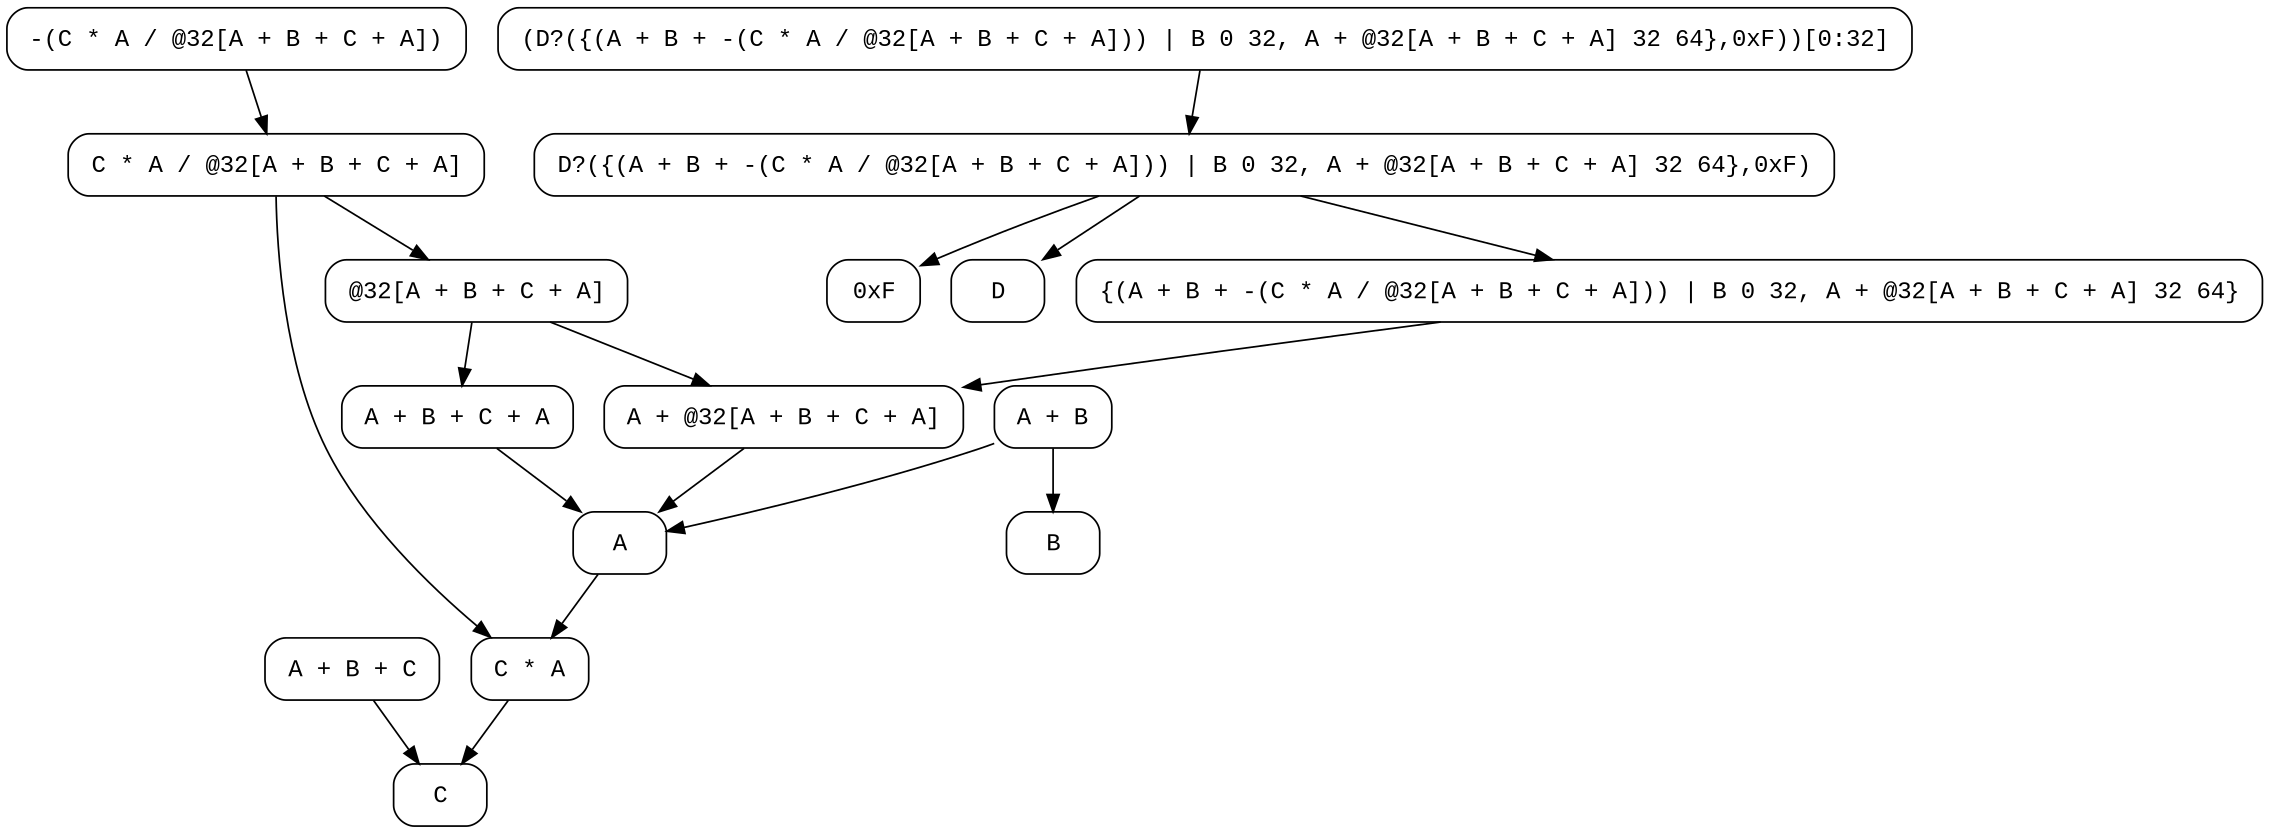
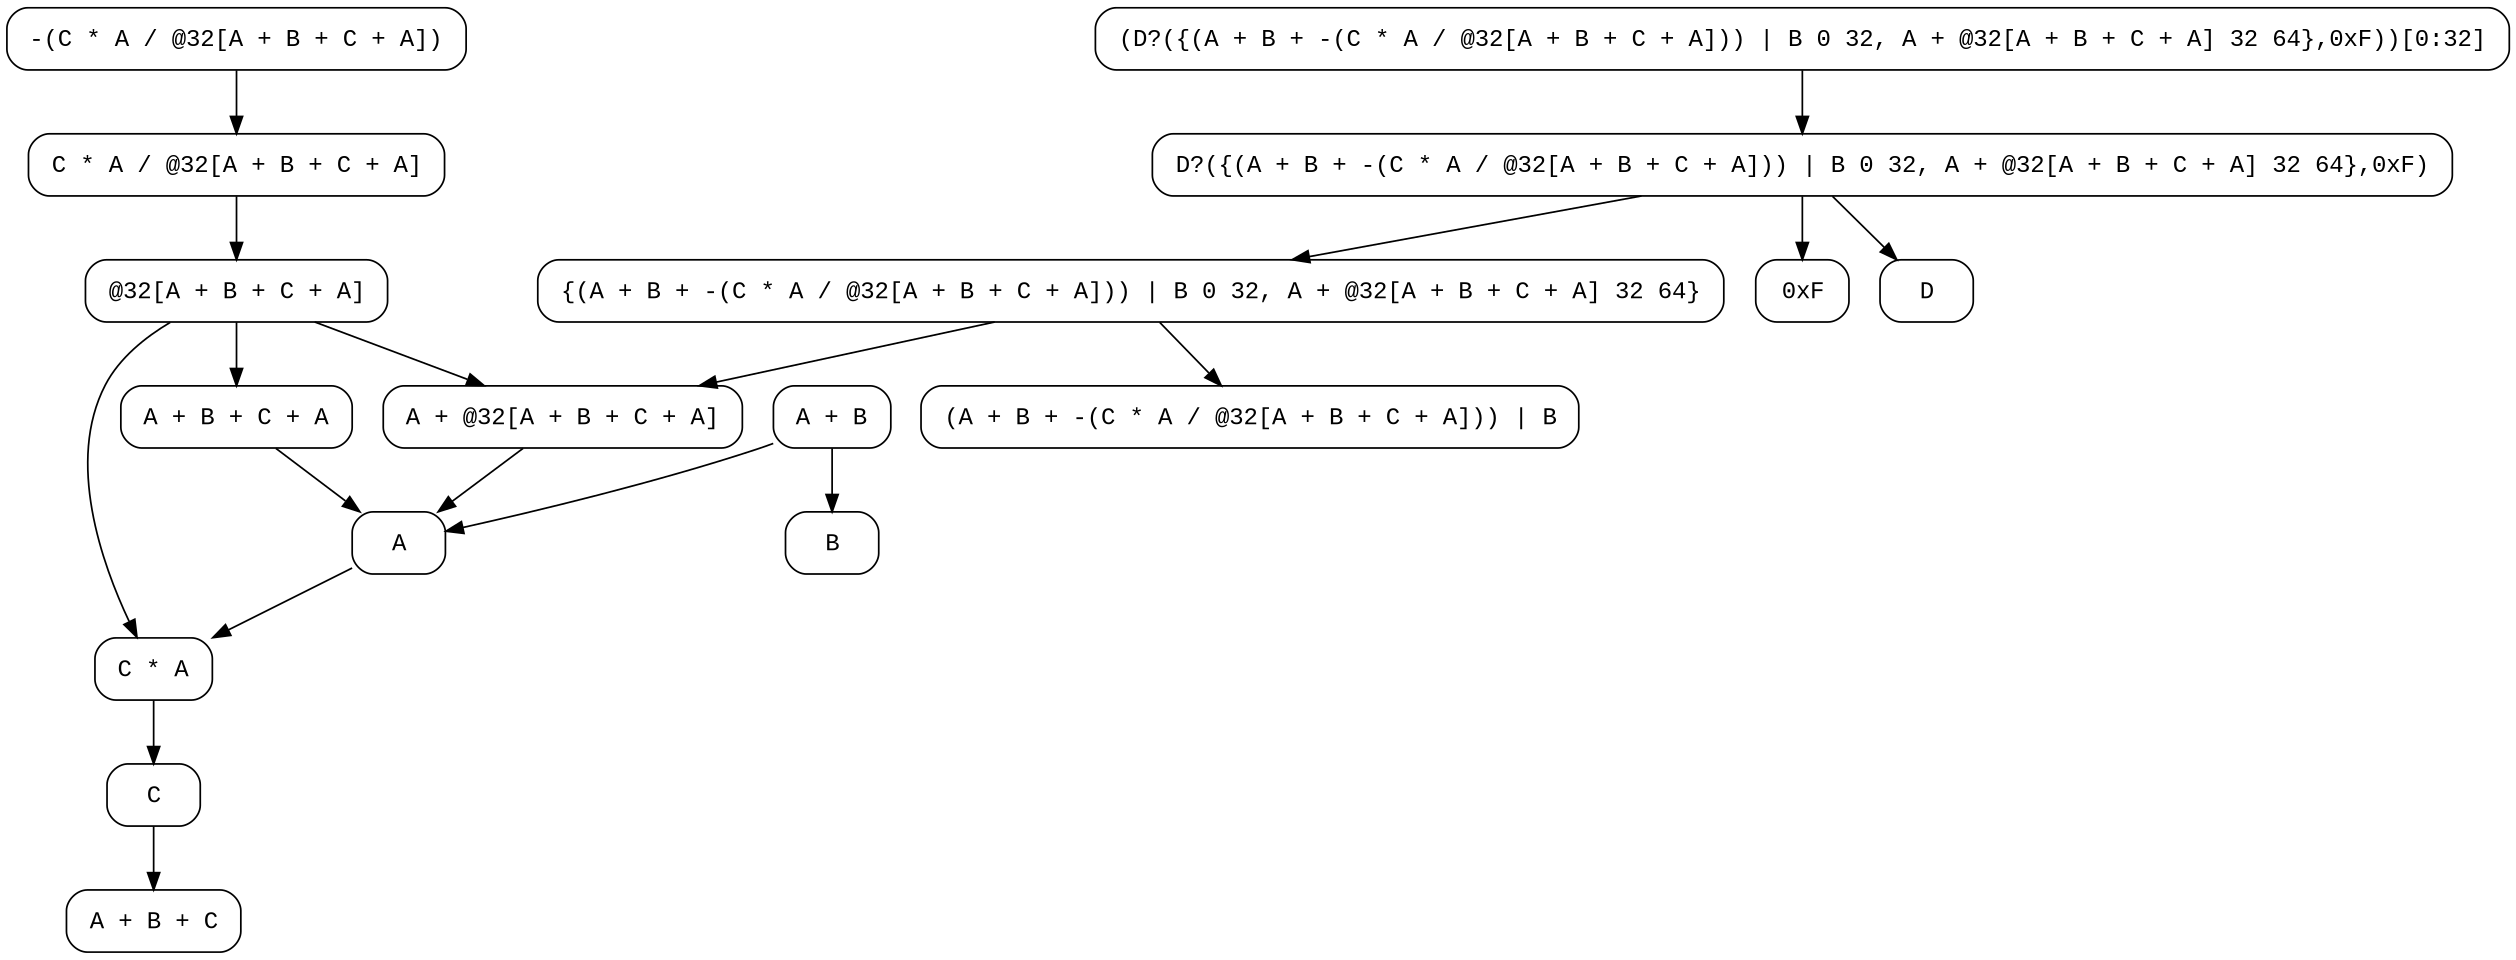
none -> (1250, 417)
(321, 437) -> (88, 460)
(391, 725) -> (154, 849)
